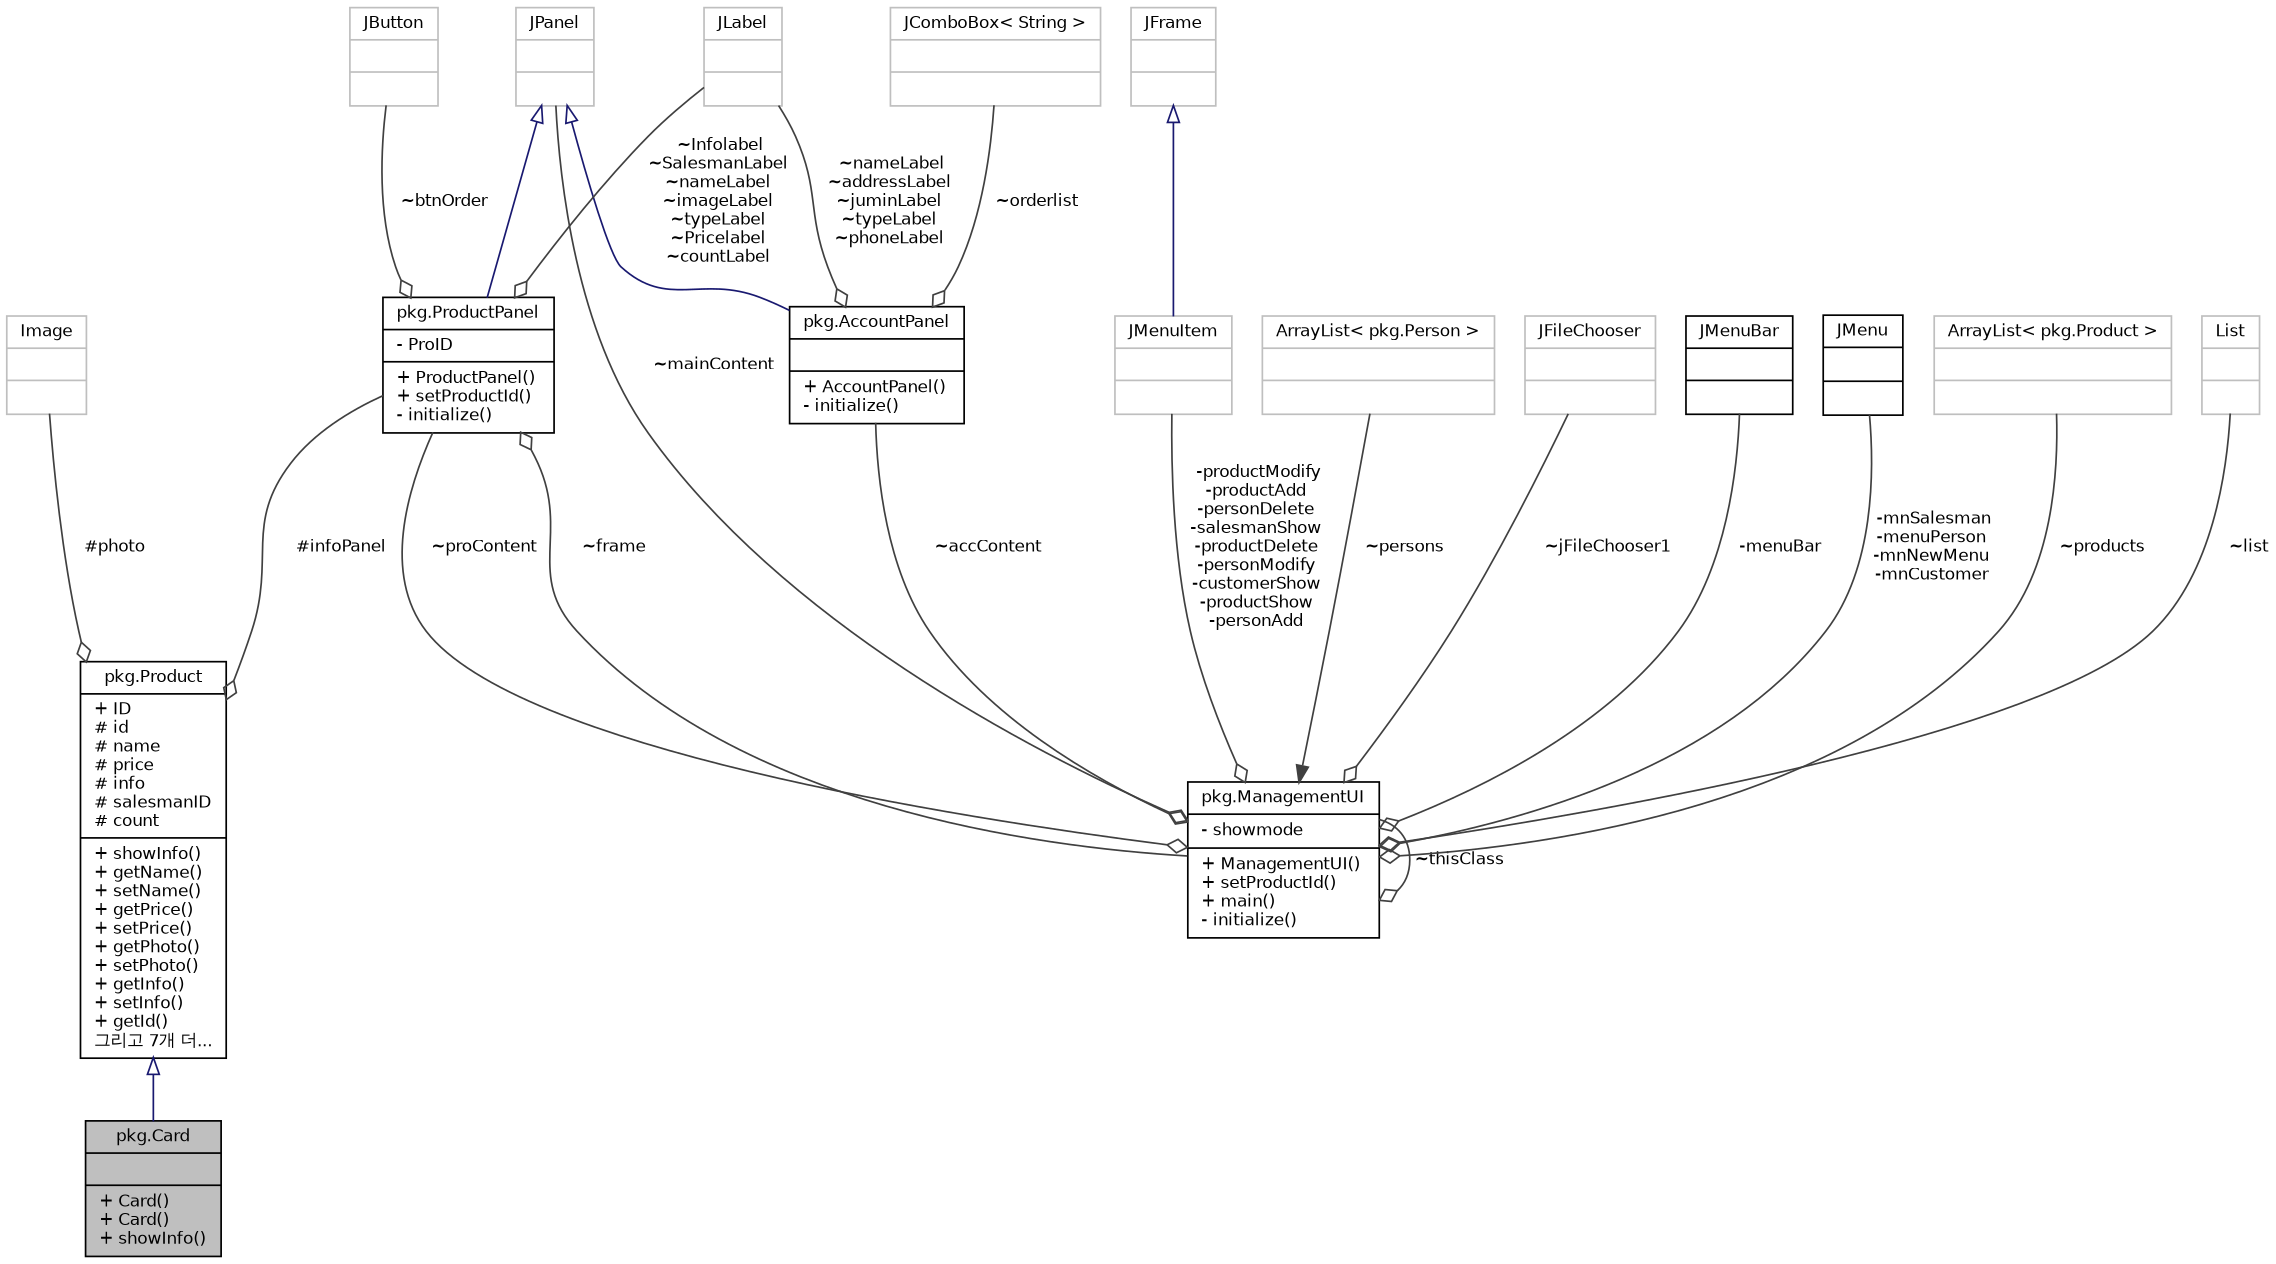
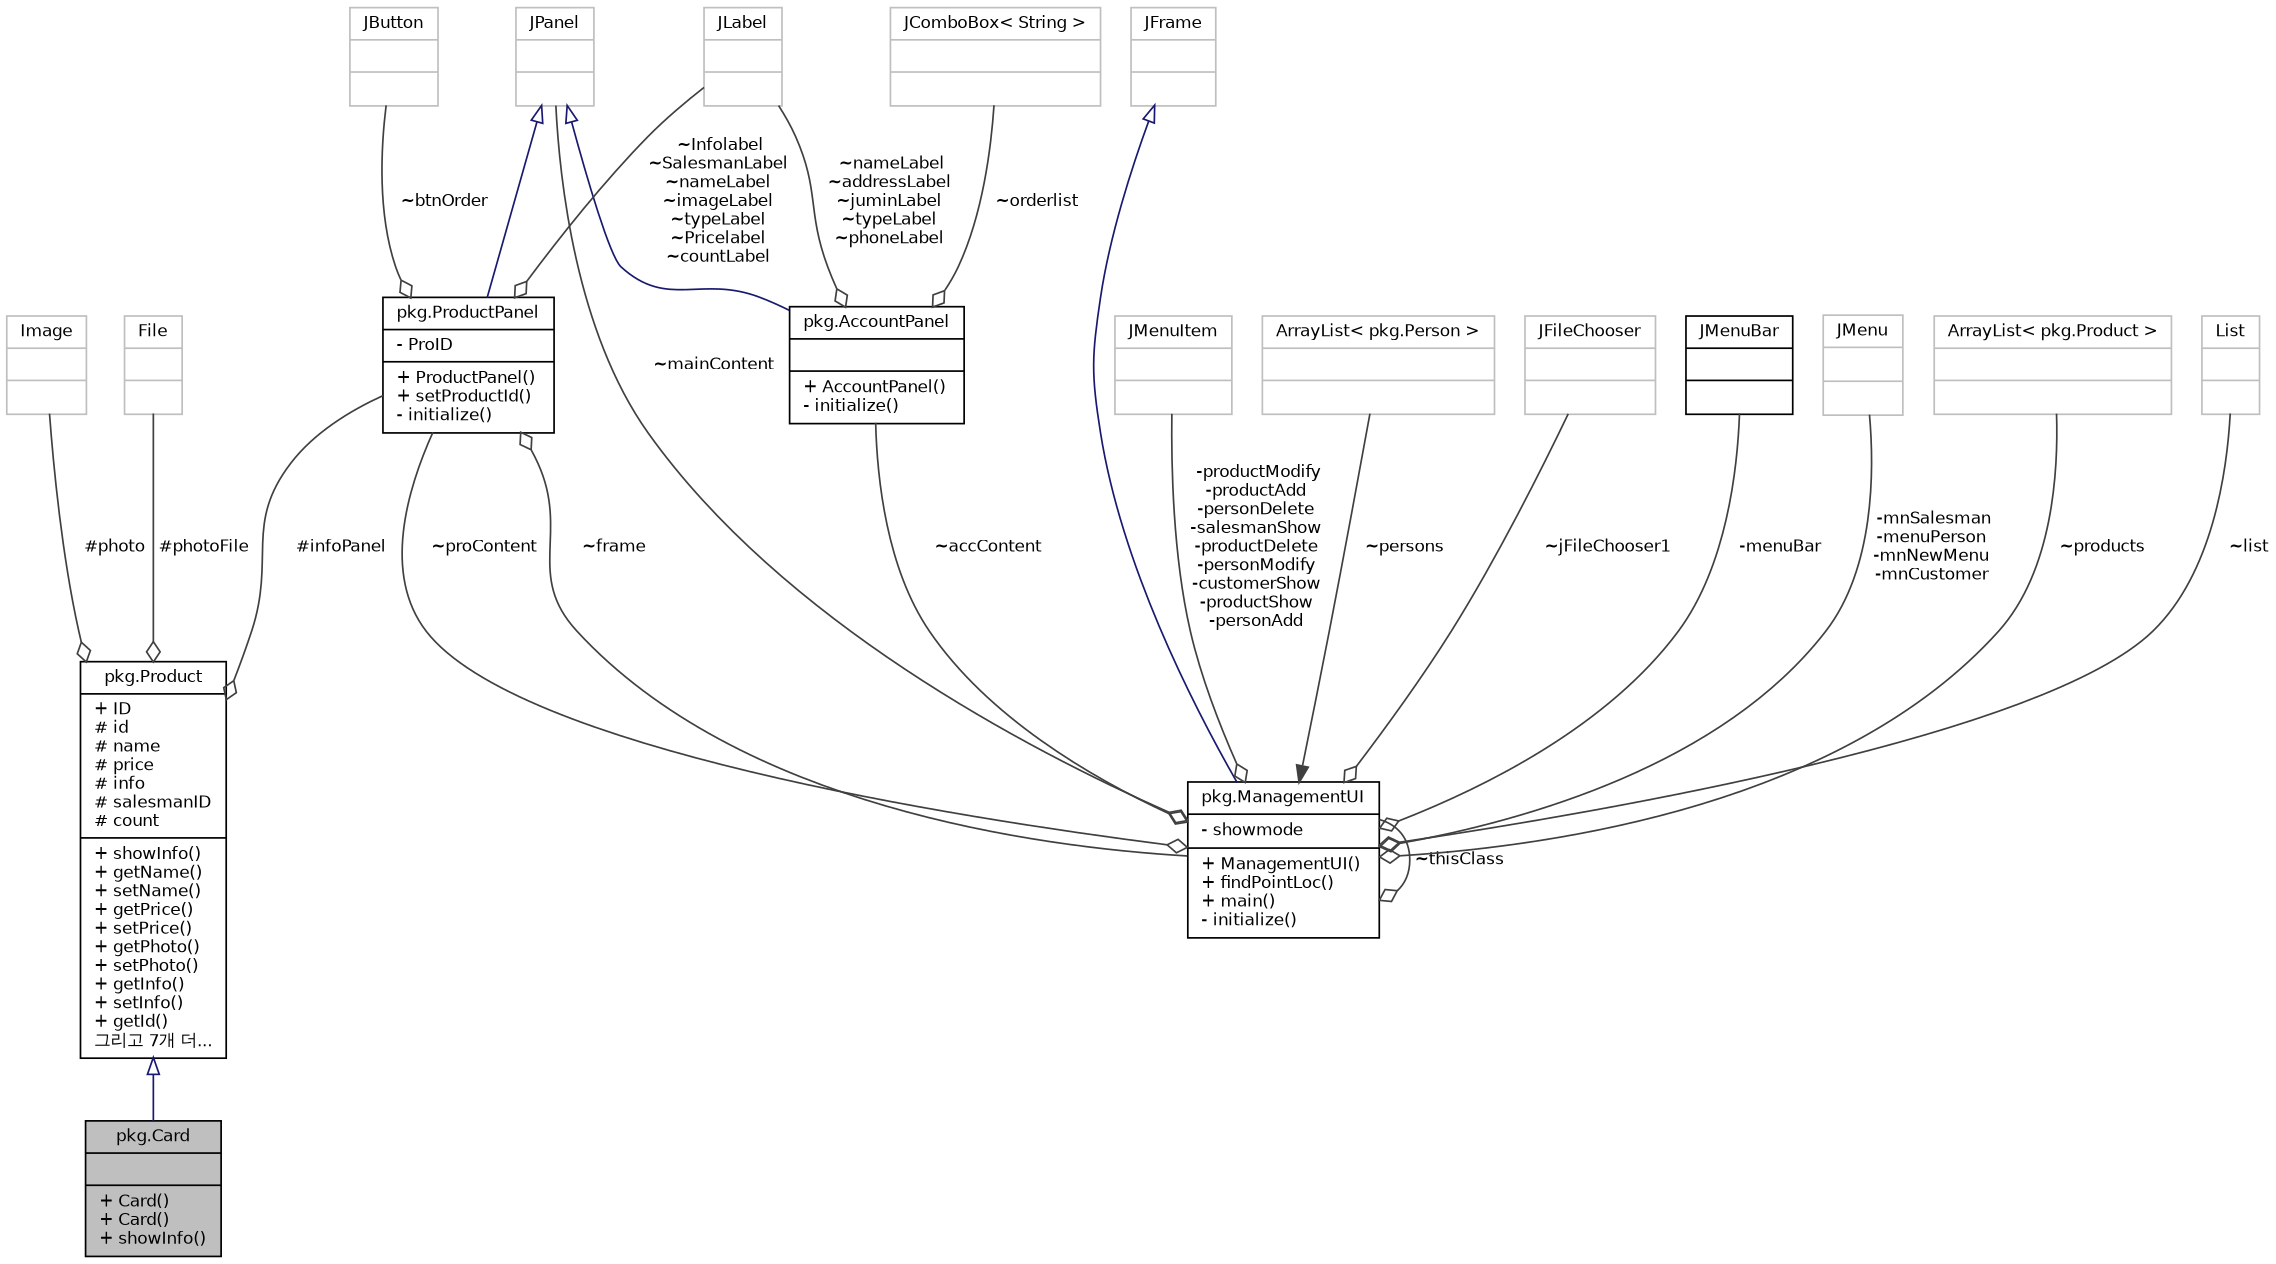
(1173, 219) -> (1106, 461)
none -> (153, 365)
(1863, 365) -> (1863, 365)
(1269, 883) -> (1268, 883)
